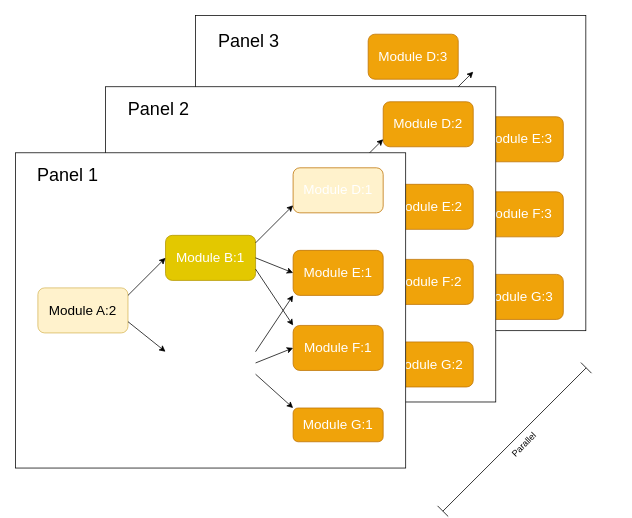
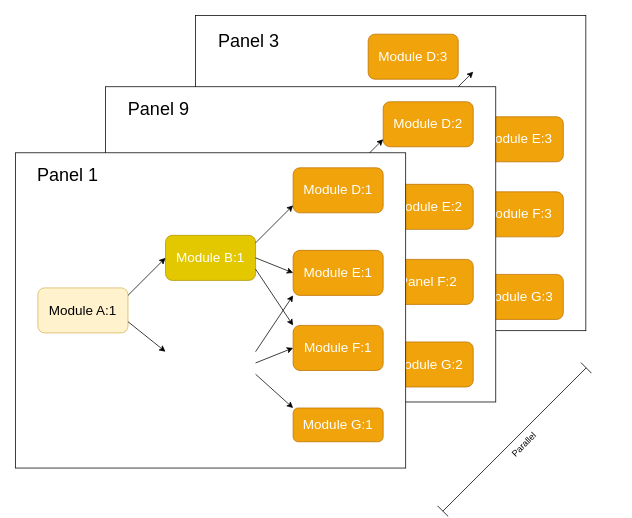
(159, 109) -> (159, 109)
(338, 190) -> (338, 190)
(428, 282) -> (428, 282)
(83, 310) -> (83, 310)
